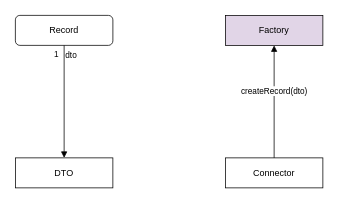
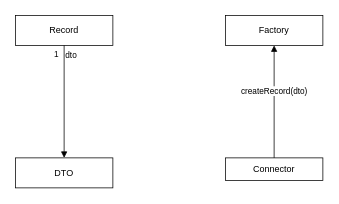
(64, 30) -> (64, 30)
(274, 30) -> (274, 30)
(274, 173) -> (274, 169)
